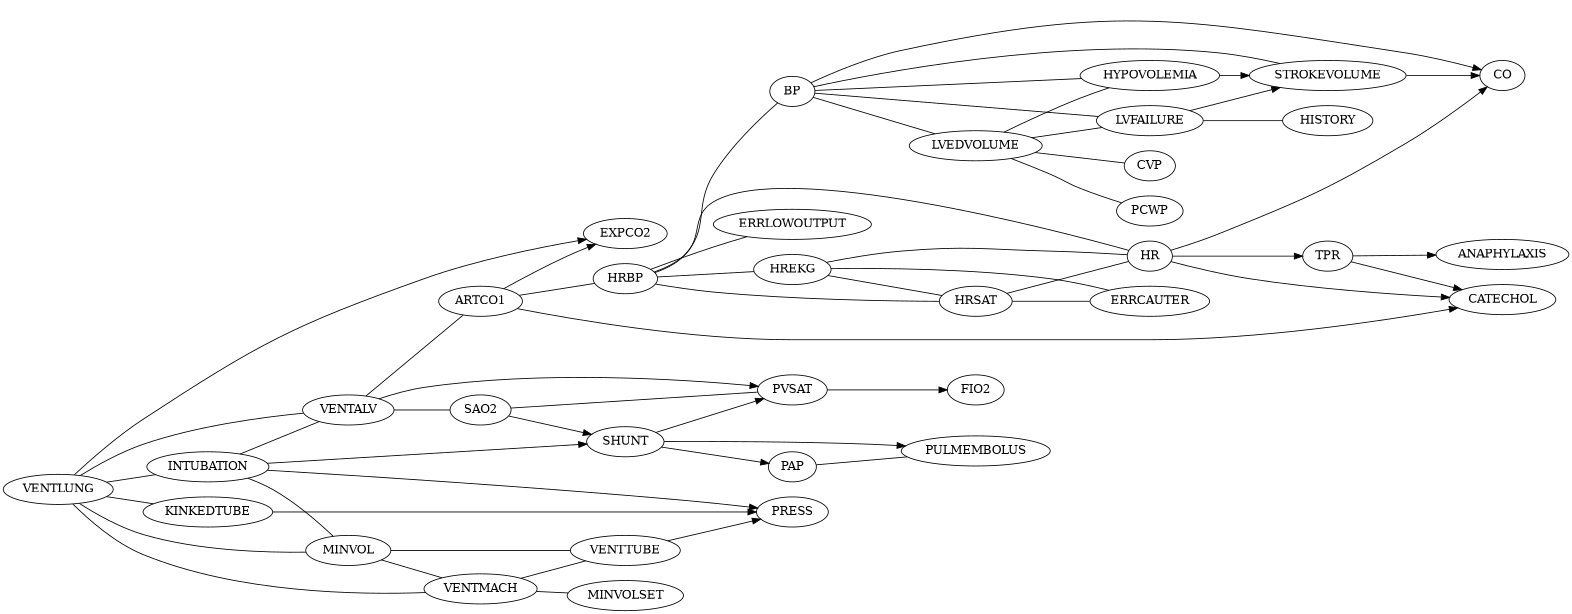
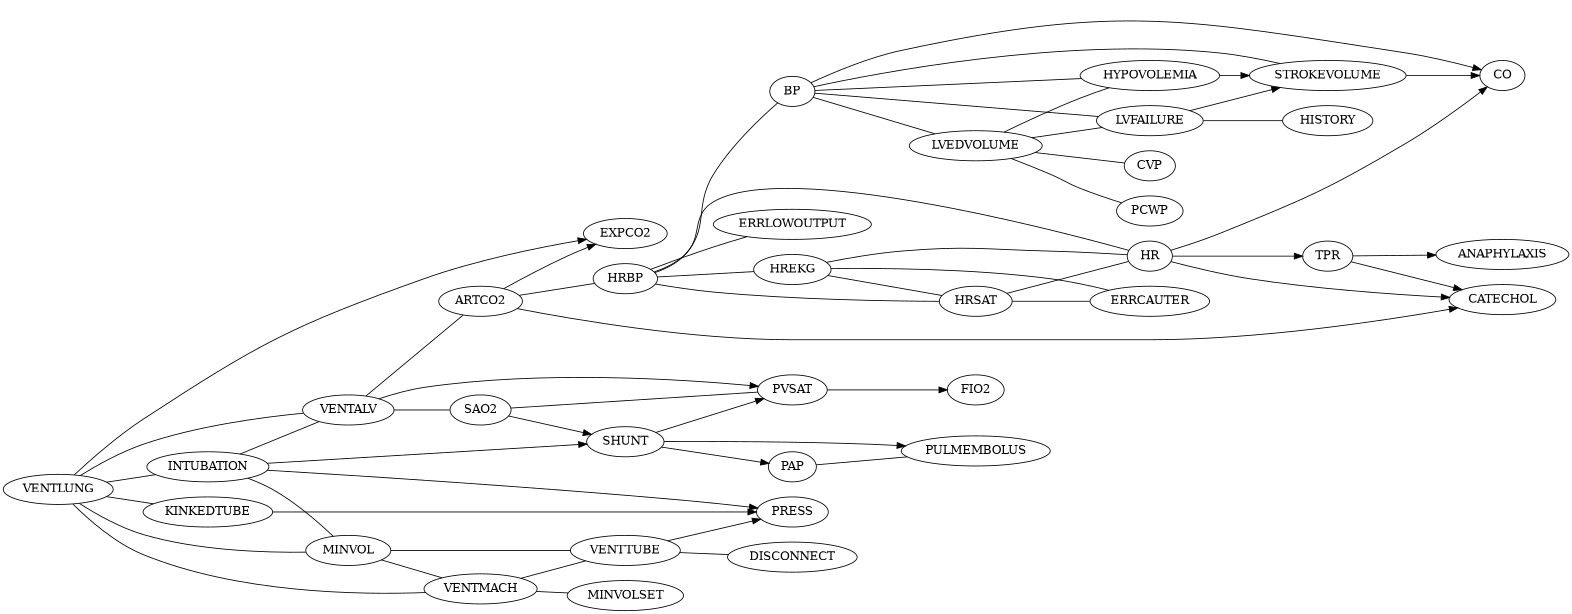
(481, 301) -> (481, 301)
none -> (792, 557)
